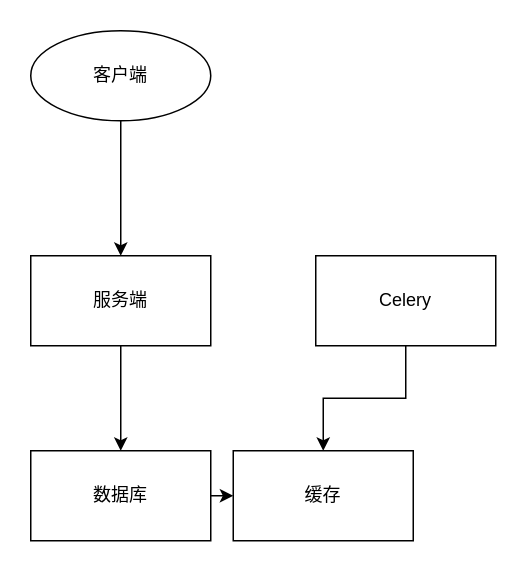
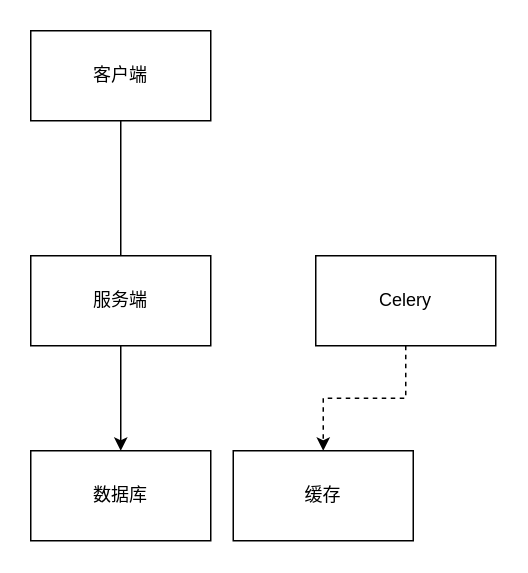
(121, 76) -> (121, 76)
(121, 244) -> (121, 248)
(369, 398) -> (369, 398)
(217, 496) -> none
